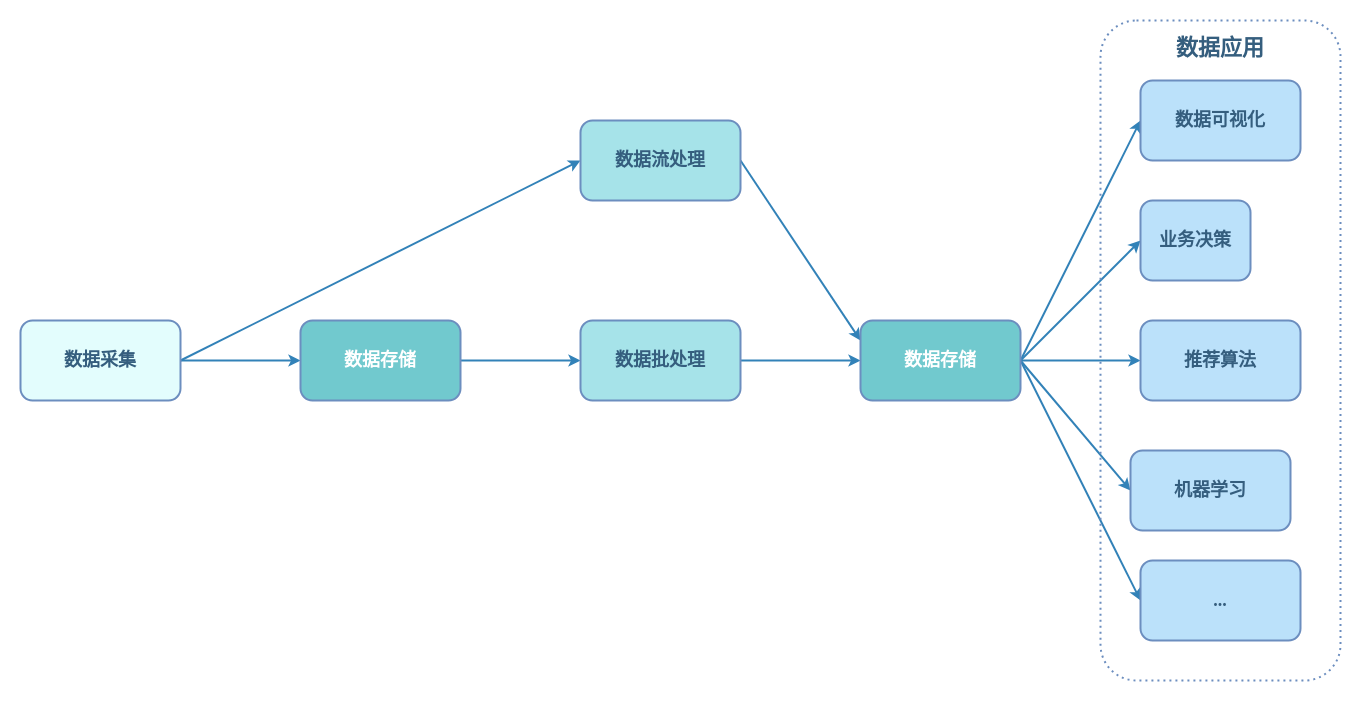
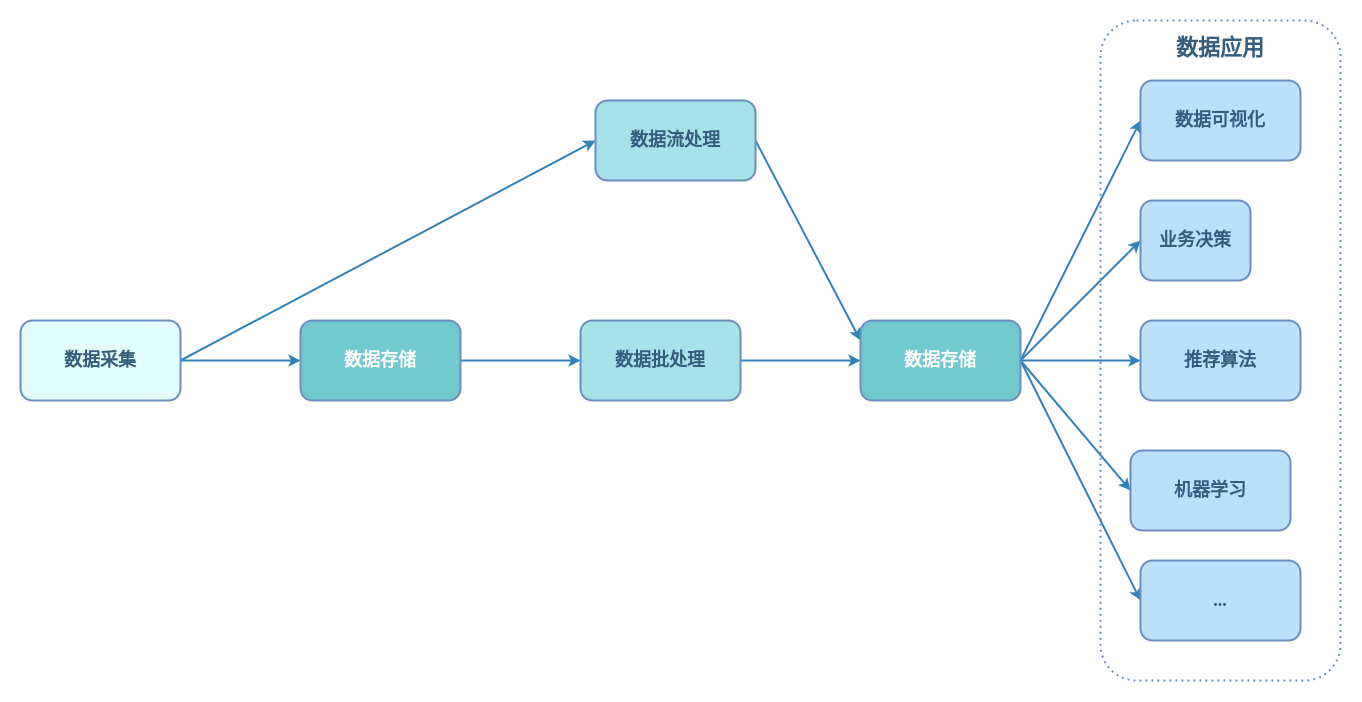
(661, 161) -> (676, 141)
